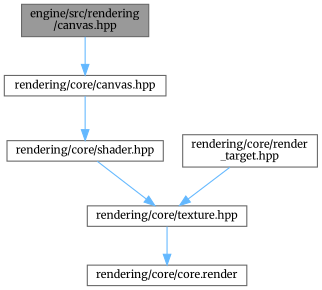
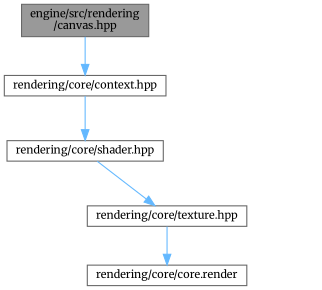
(85, 86) -> (85, 86)
(250, 151) -> none
